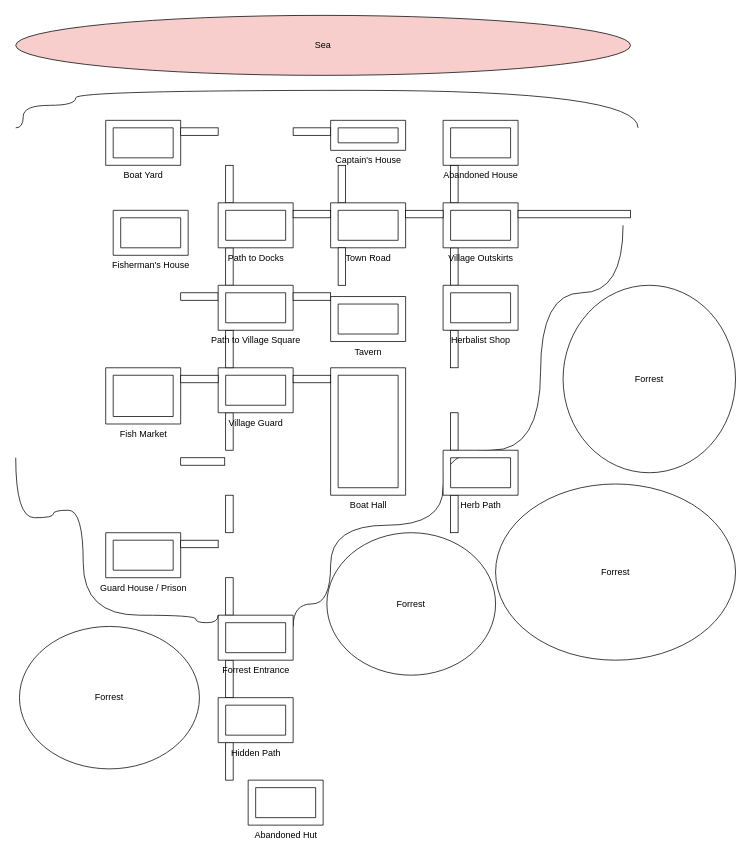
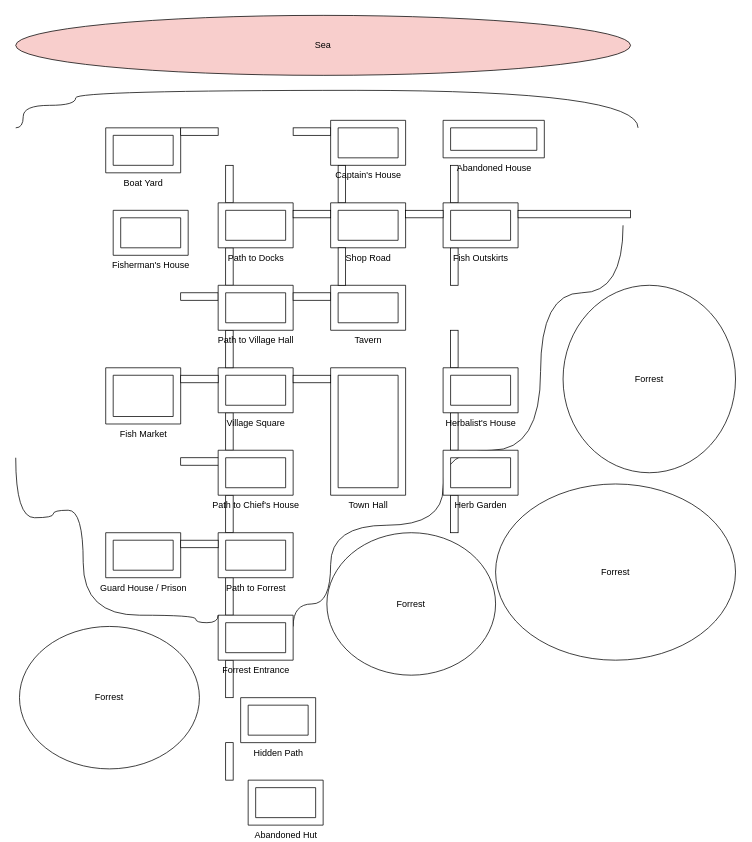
(368, 135) -> (368, 143)
(143, 143) -> (143, 150)
(480, 143) -> (494, 139)
(368, 259) -> (368, 259)
(481, 259) -> (481, 259)
(480, 308) -> none
(368, 319) -> (368, 308)
(256, 341) -> (256, 341)
none -> (480, 390)
(256, 424) -> (256, 424)
none -> (255, 473)
(368, 506) -> (368, 506)
(481, 506) -> (481, 506)
none -> (255, 555)
(255, 720) -> (278, 720)
